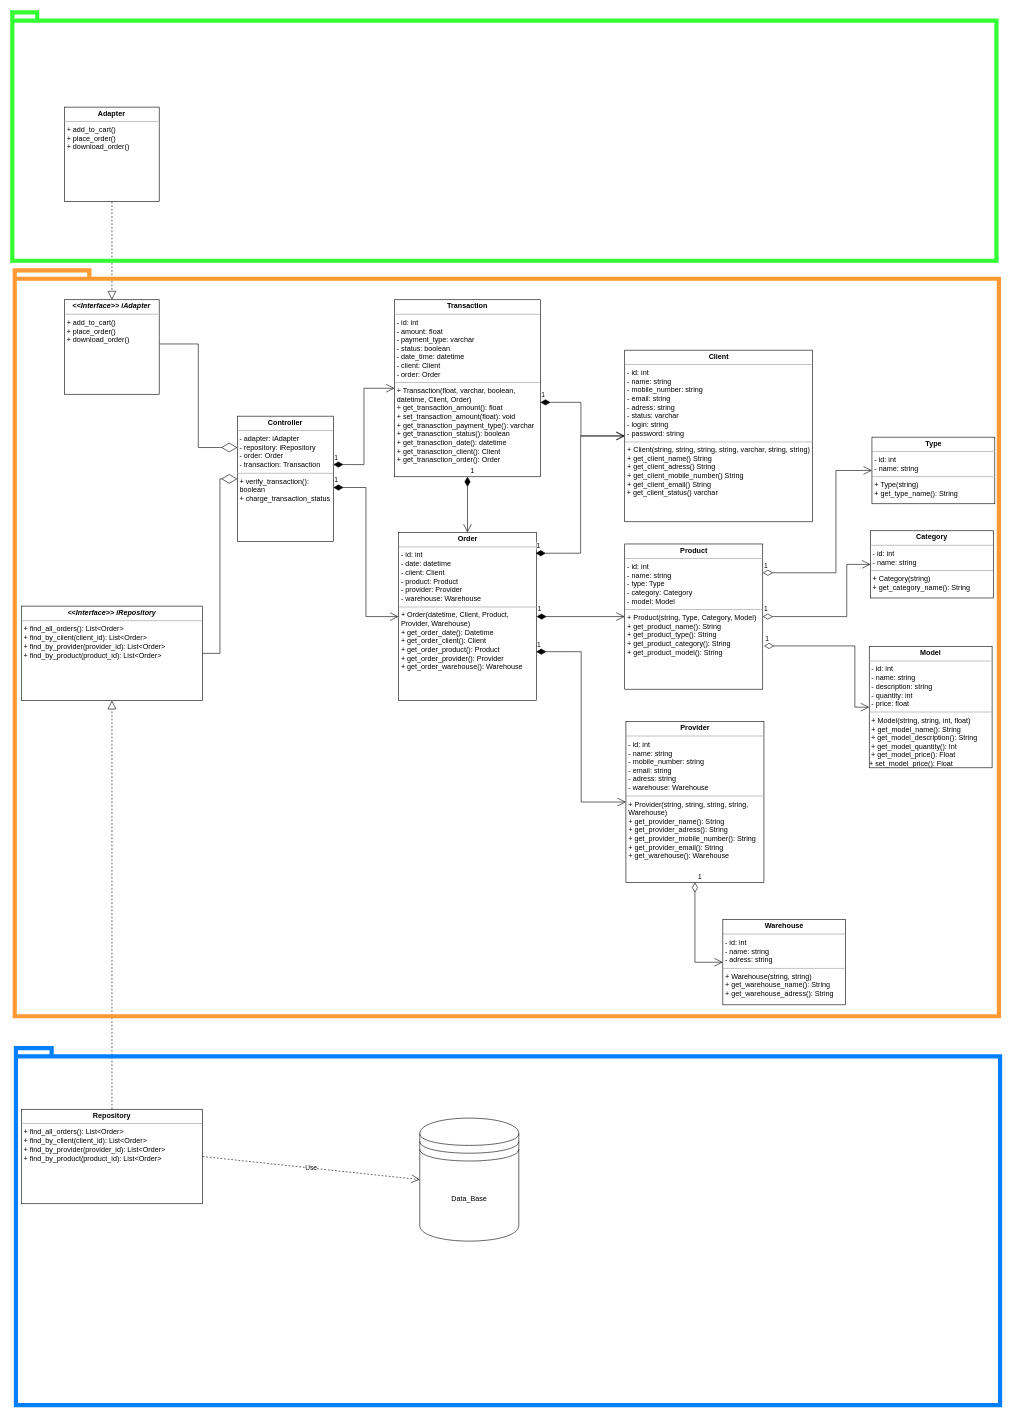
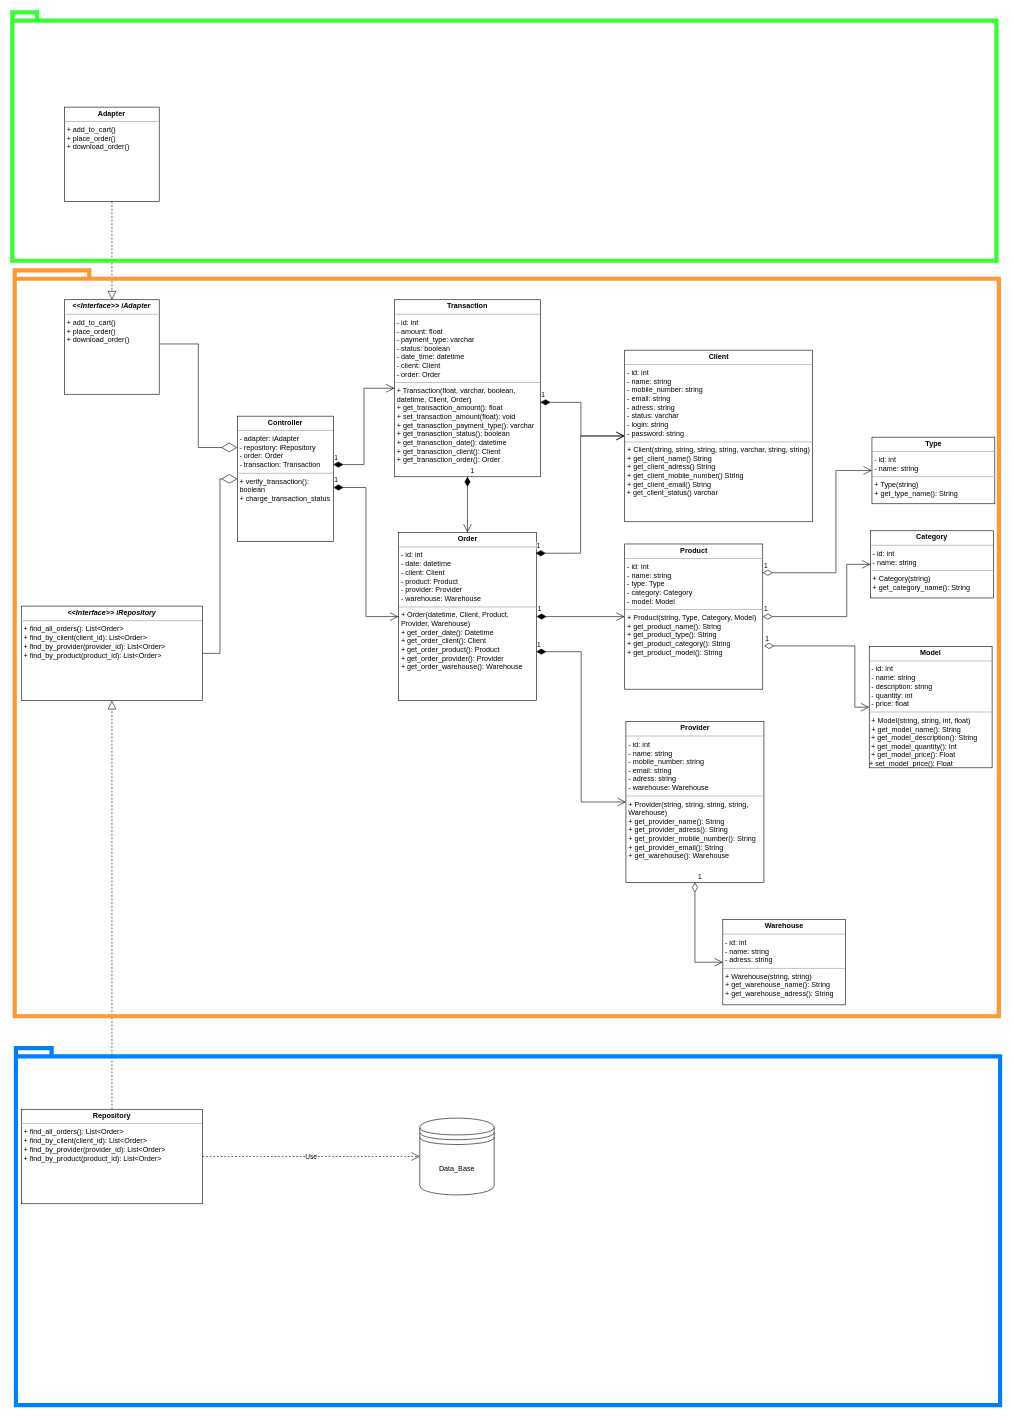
(469, 1179) -> (457, 1156)
